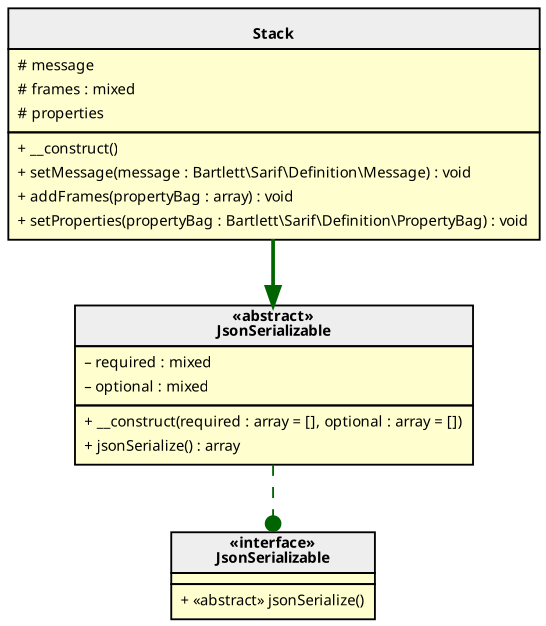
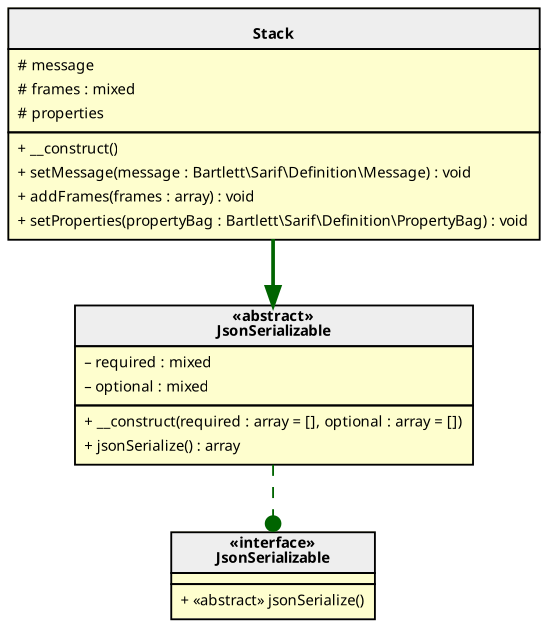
(156, 197) -> (137, 197)
